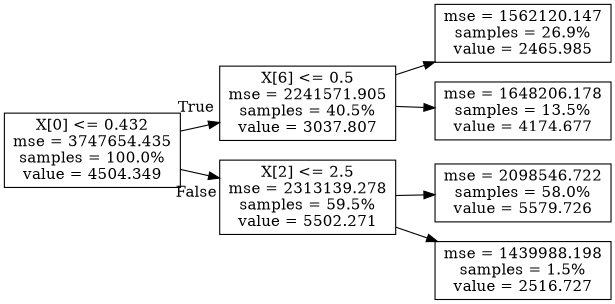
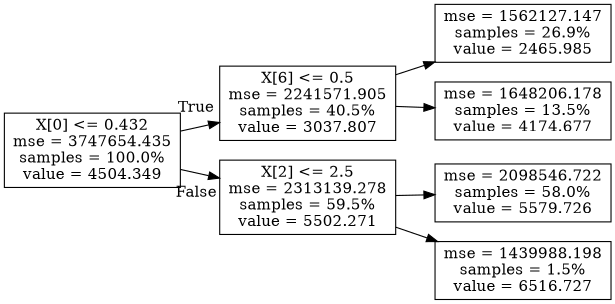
(523, 33) -> (523, 33)
(523, 271) -> (523, 271)
